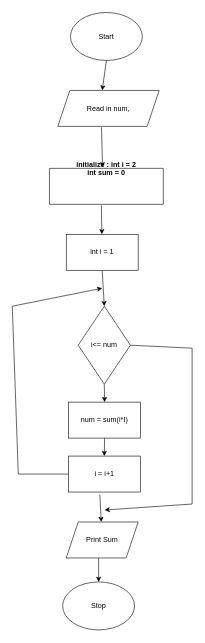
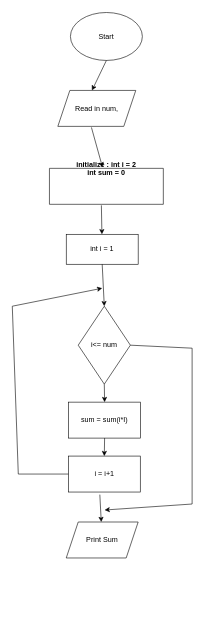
(109, 108) -> (97, 108)
(102, 252) -> (102, 249)
(105, 420) -> (105, 420)
(99, 568) -> none
(99, 606) -> none
